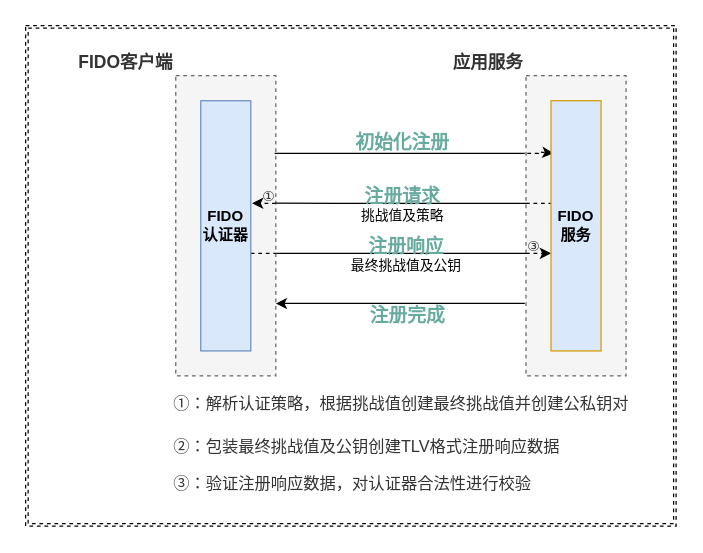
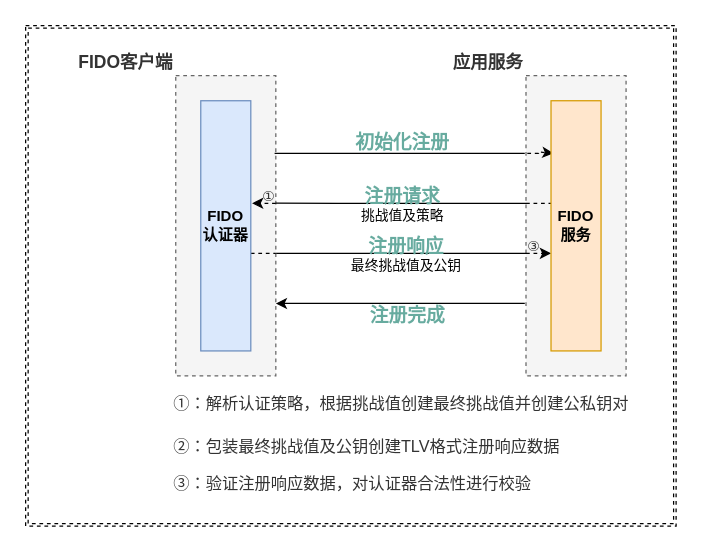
(576, 226) -> (576, 226)
